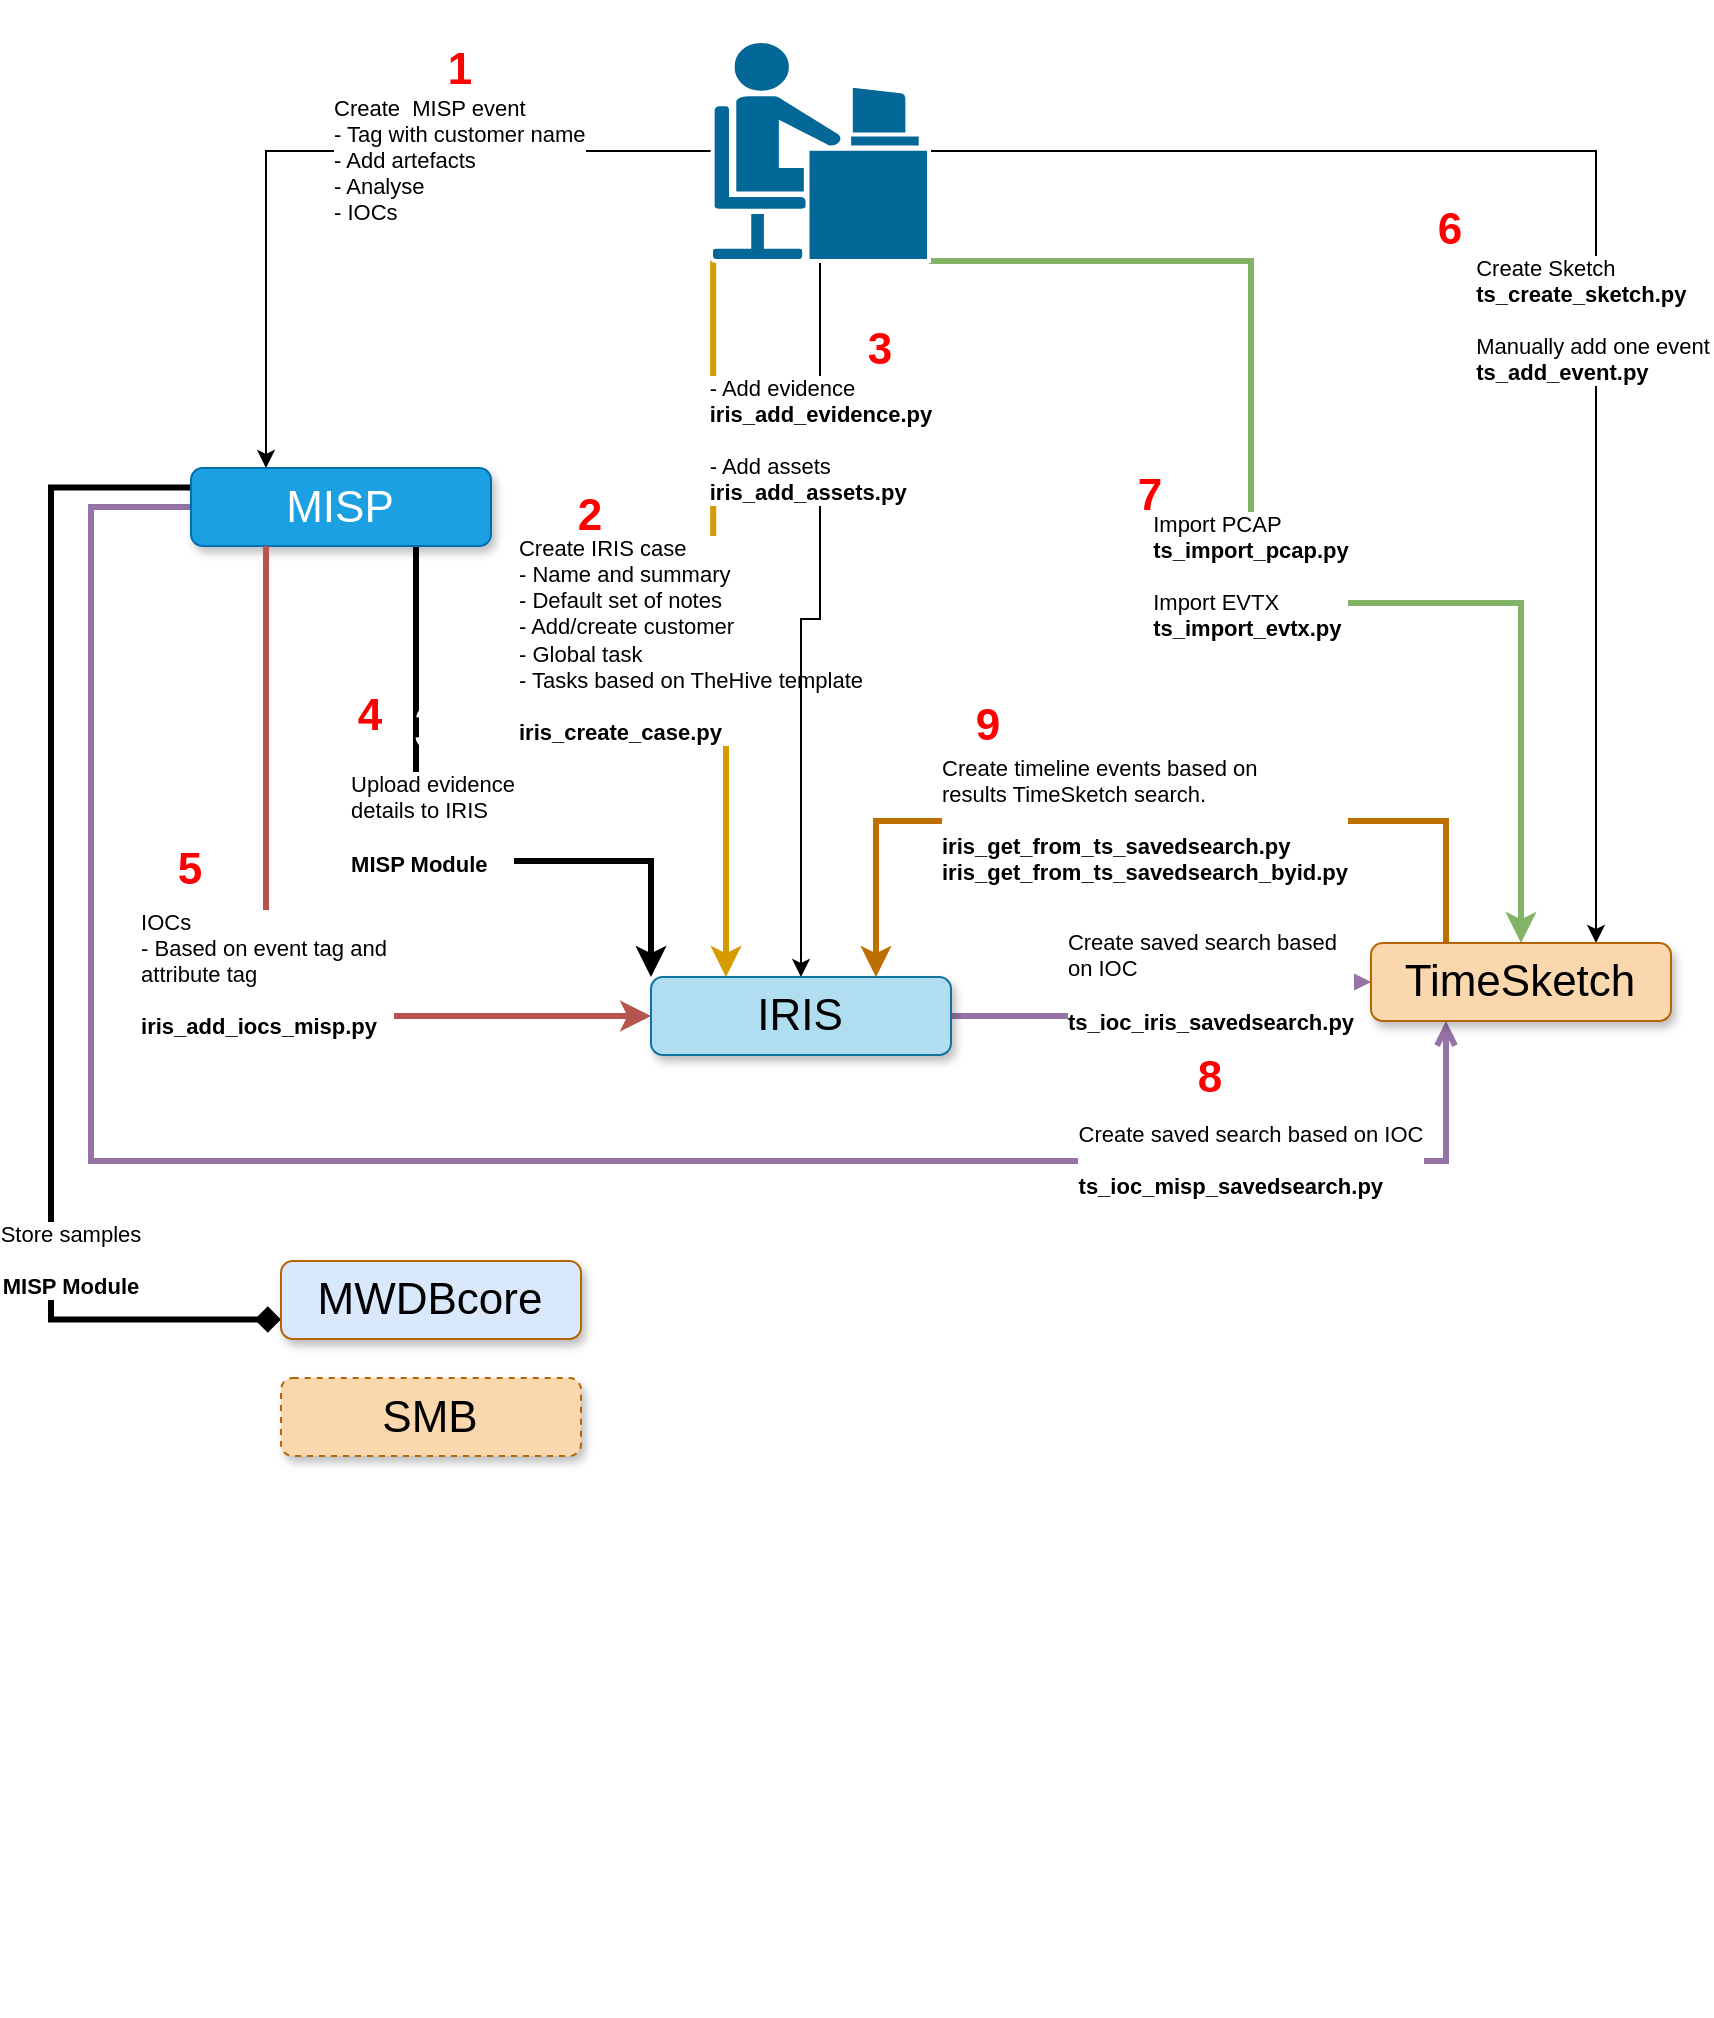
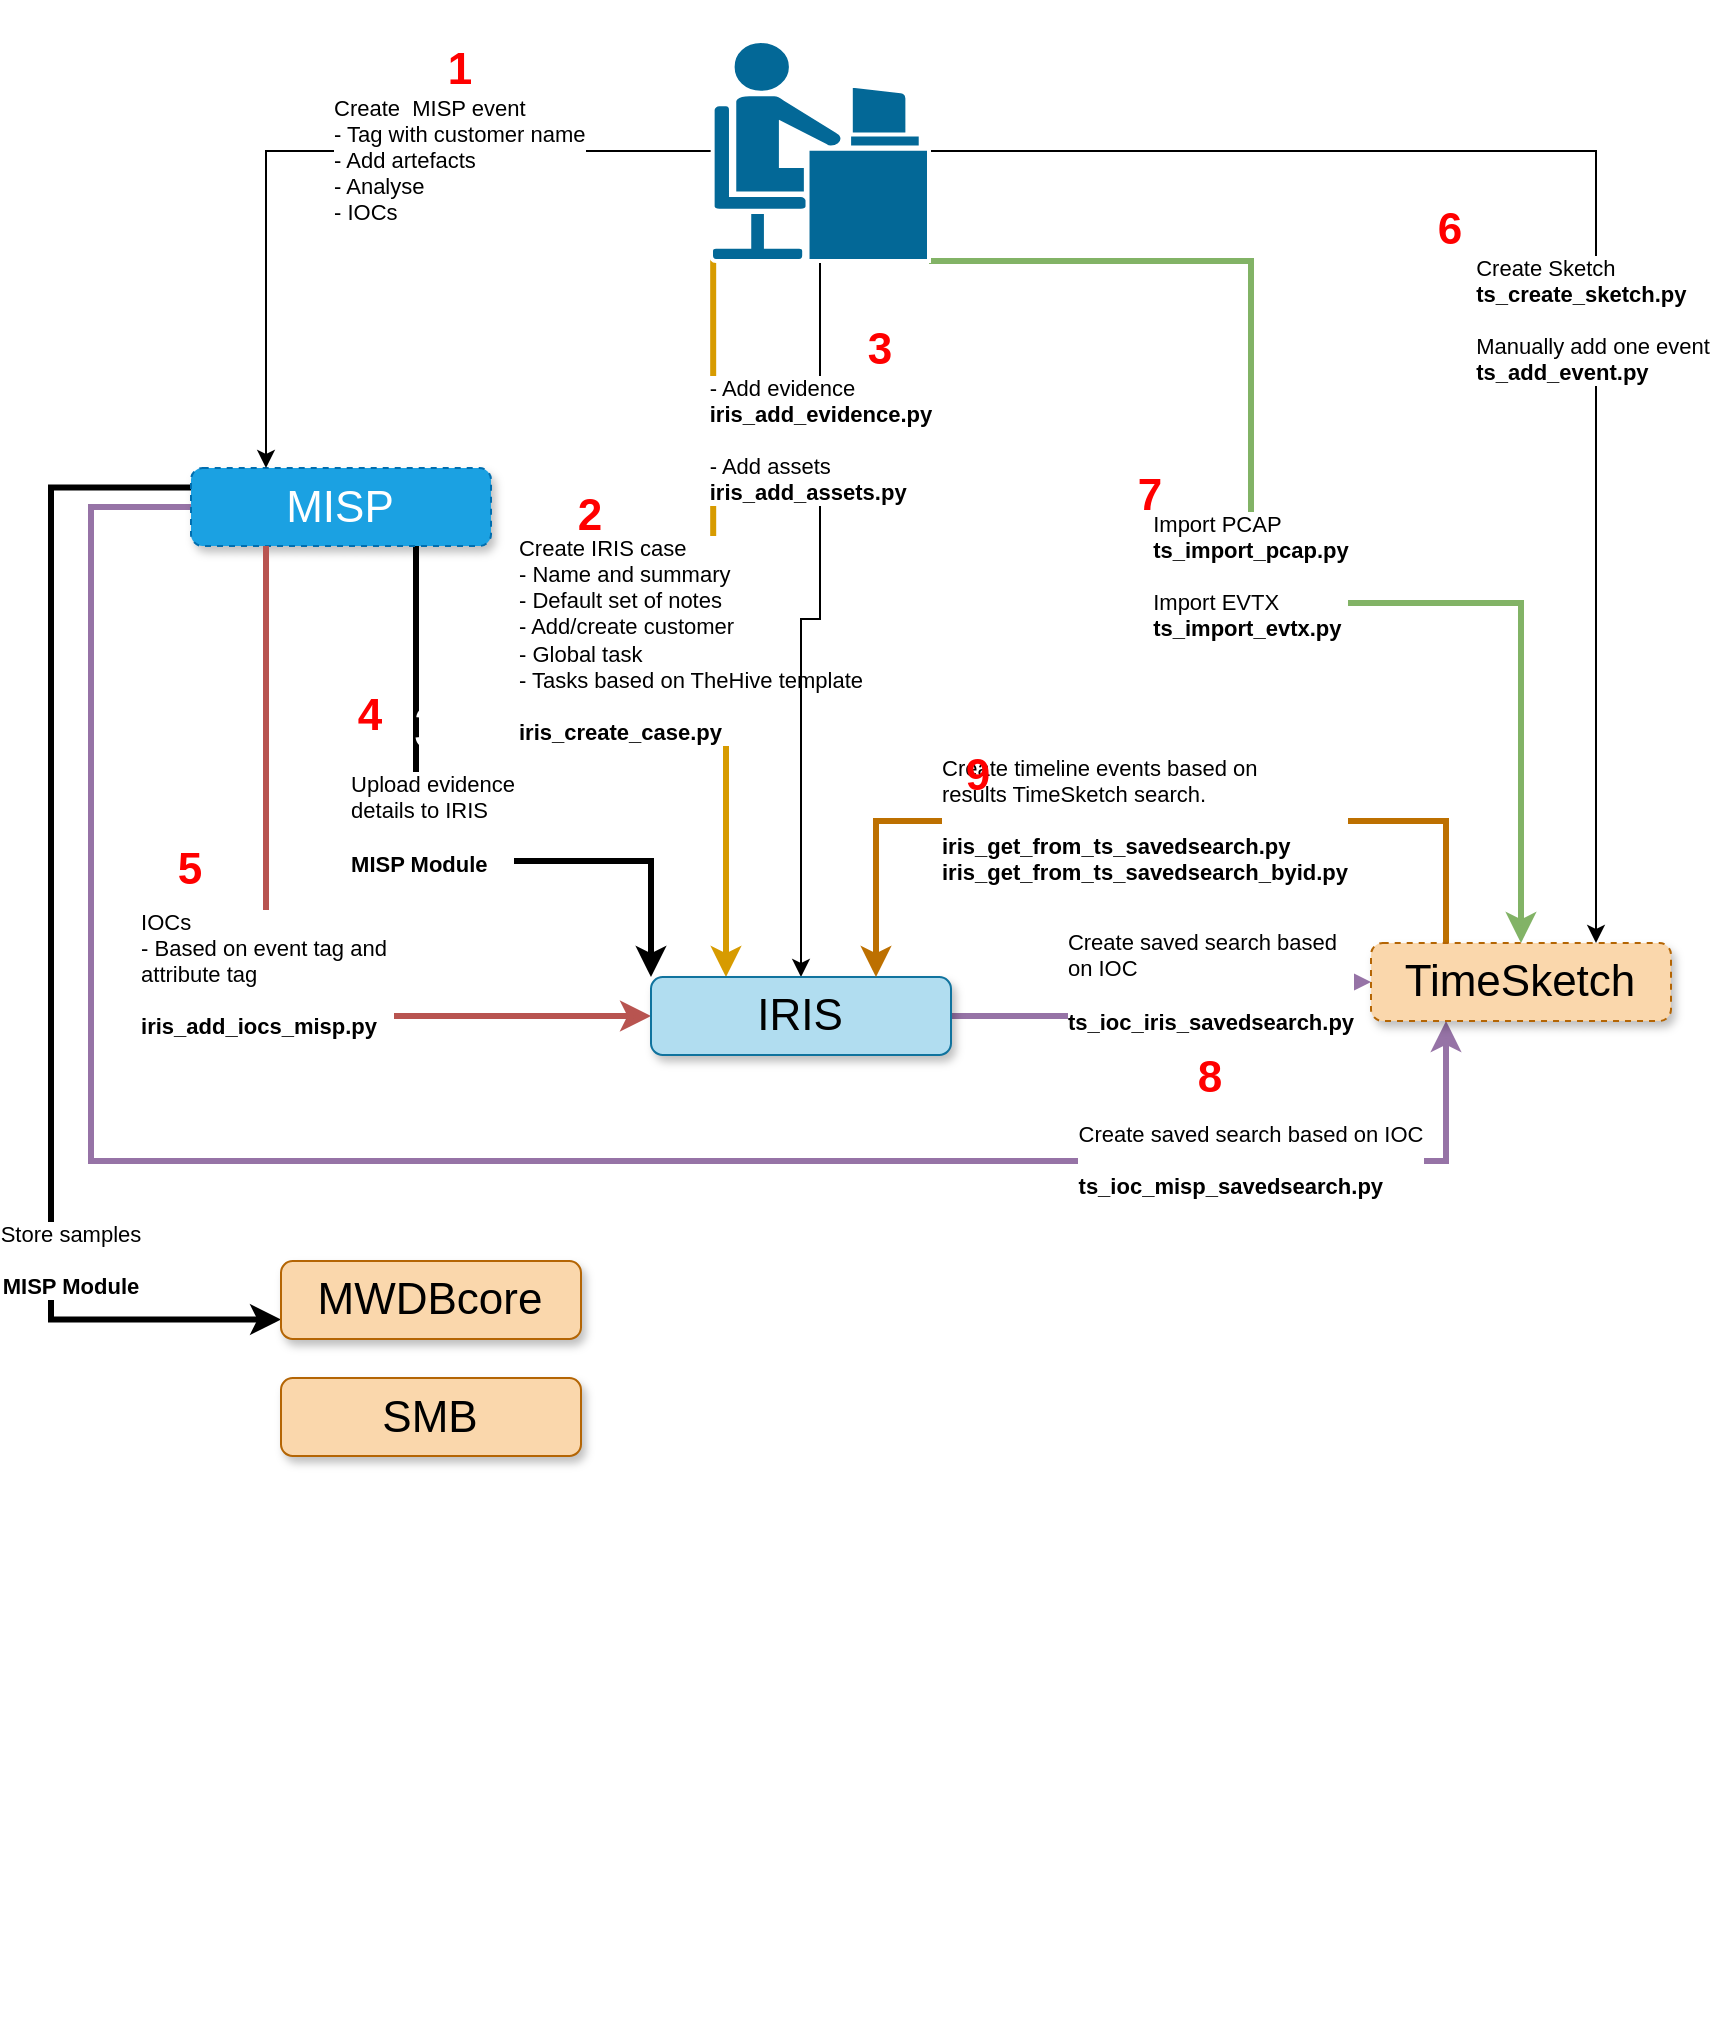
(190, 507) -> (190, 507)
(341, 507) -> (341, 507)
(989, 727) -> (979, 777)
(1521, 982) -> (1521, 982)
(431, 1300) -> (431, 1300)
(256, 1320) -> (256, 1320)
(431, 1417) -> (431, 1417)
